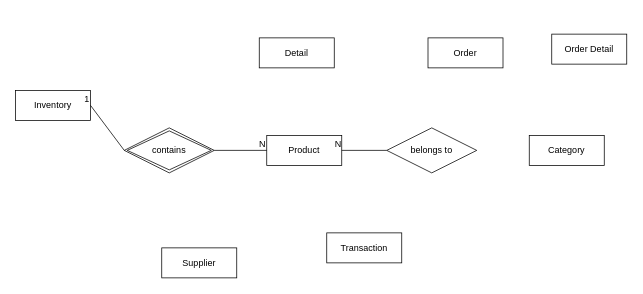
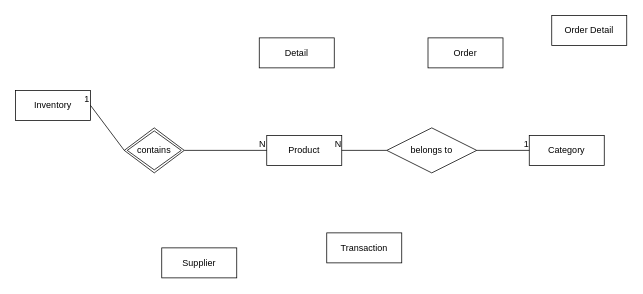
(589, 49) -> (589, 30)
(169, 150) -> (154, 150)
none -> (503, 150)
